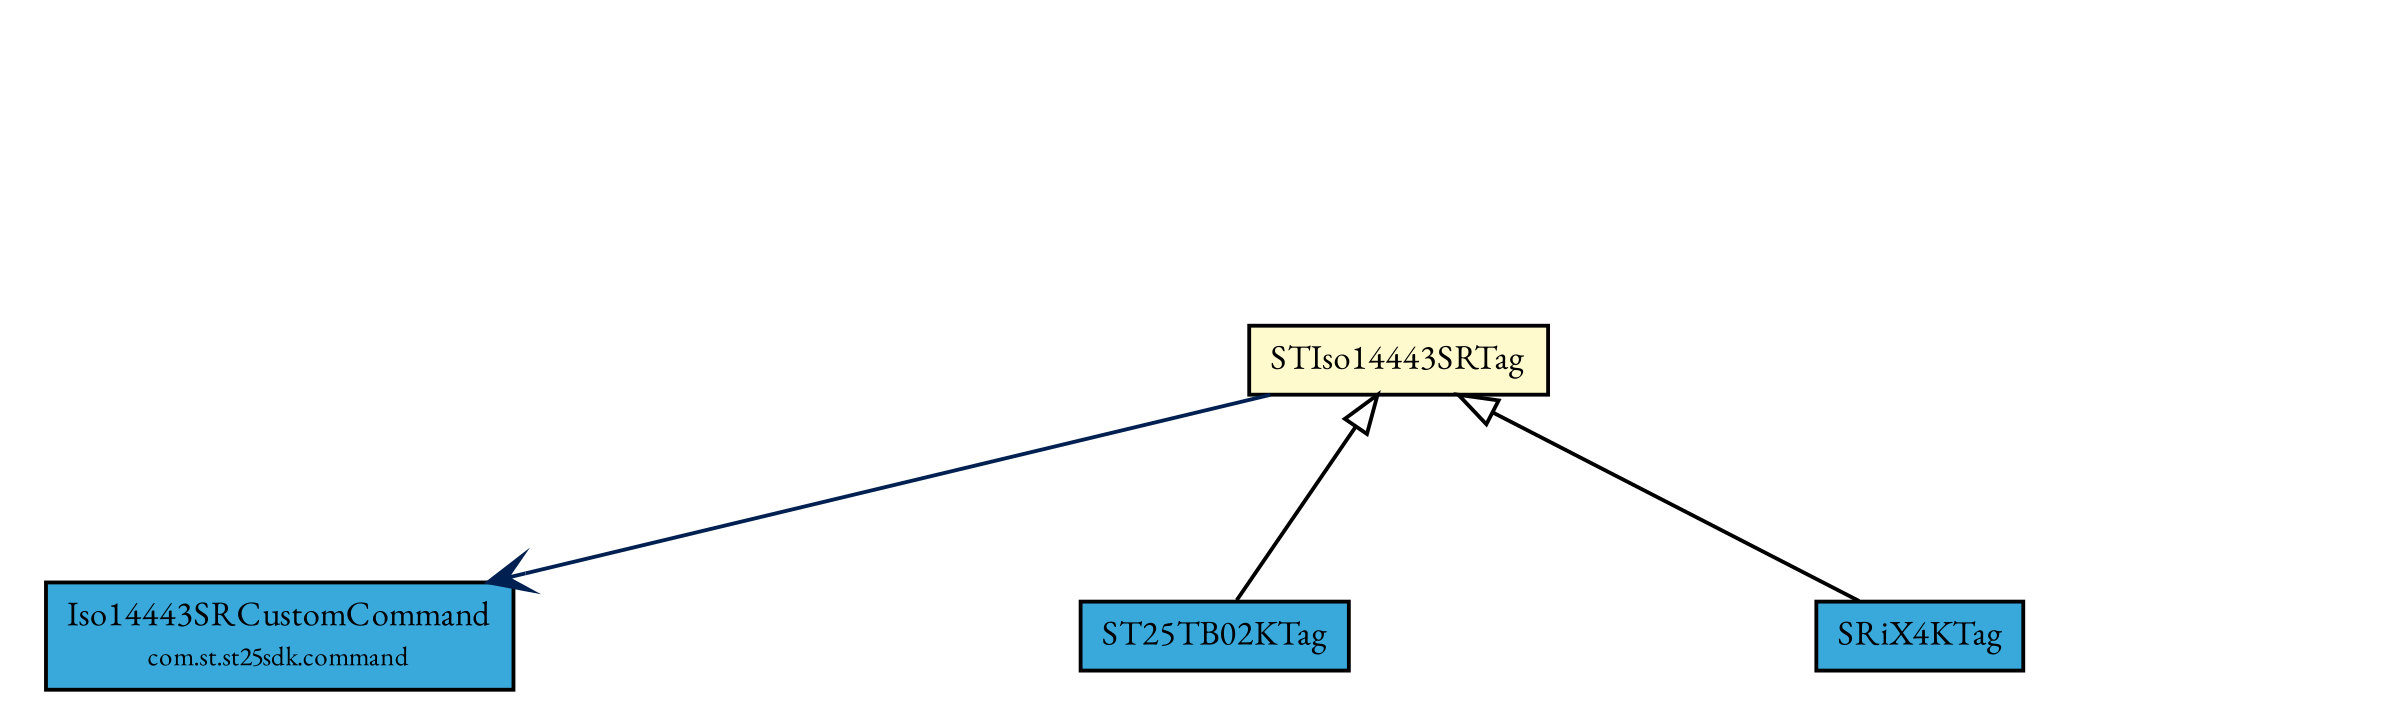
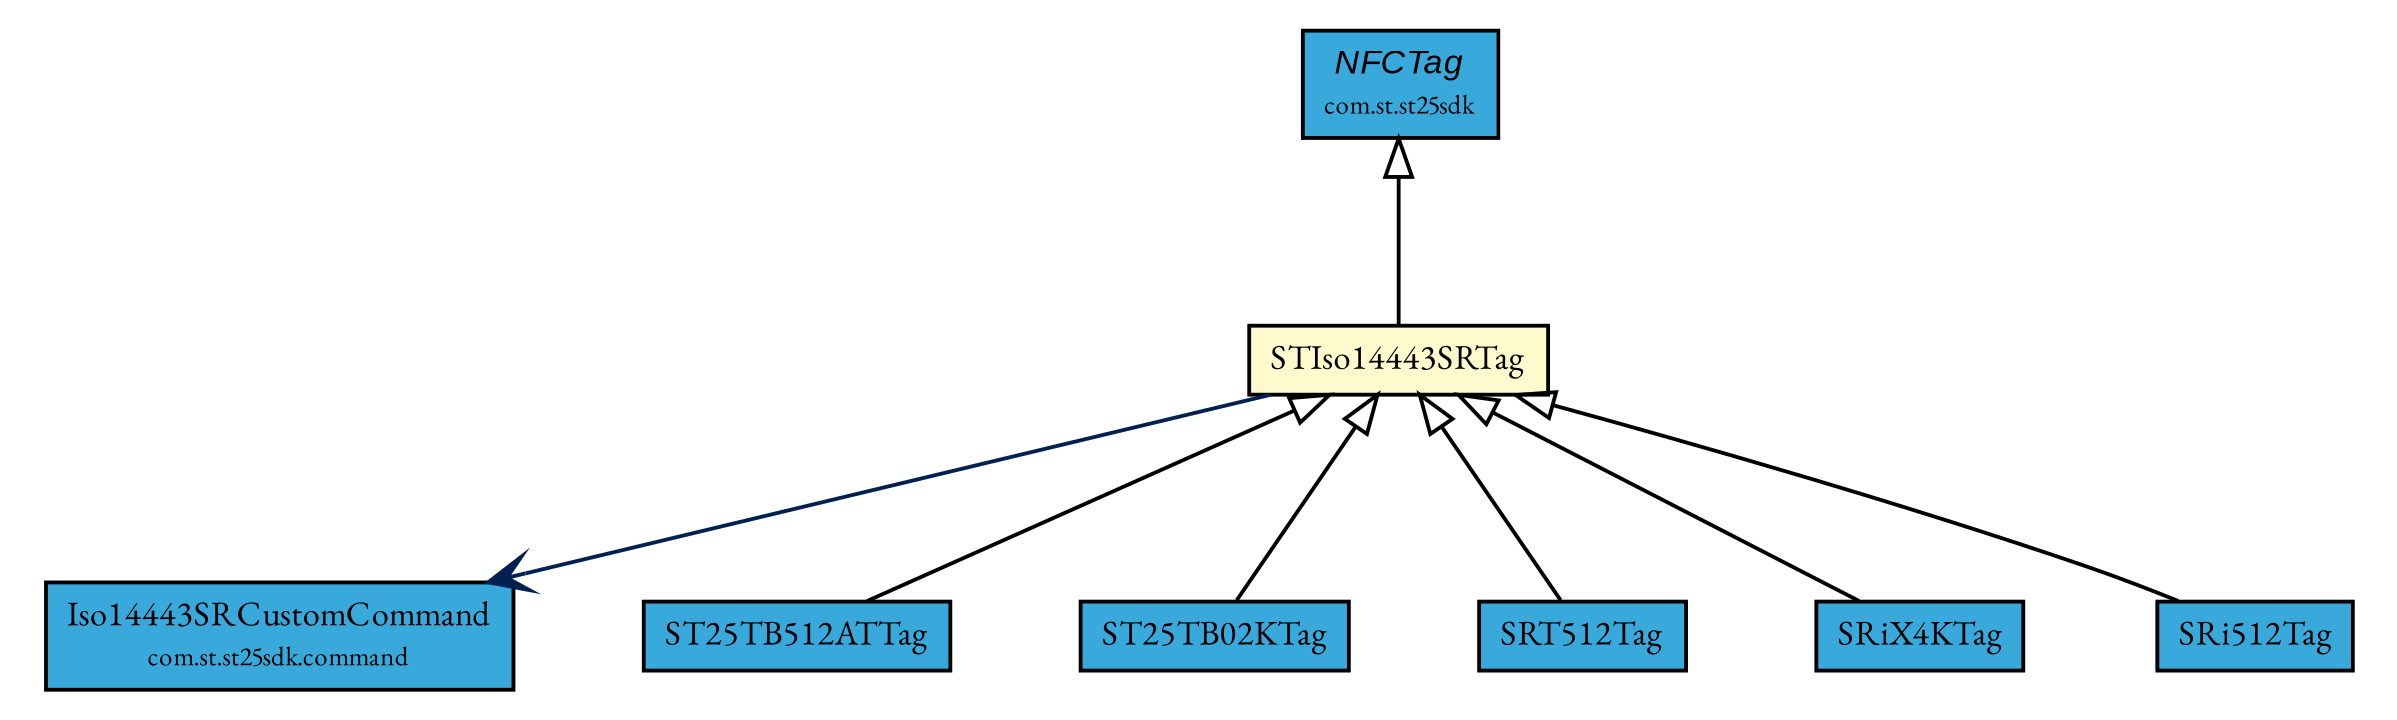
none -> (1399, 84)
none -> (797, 636)
none -> (1583, 636)
none -> (2253, 636)
